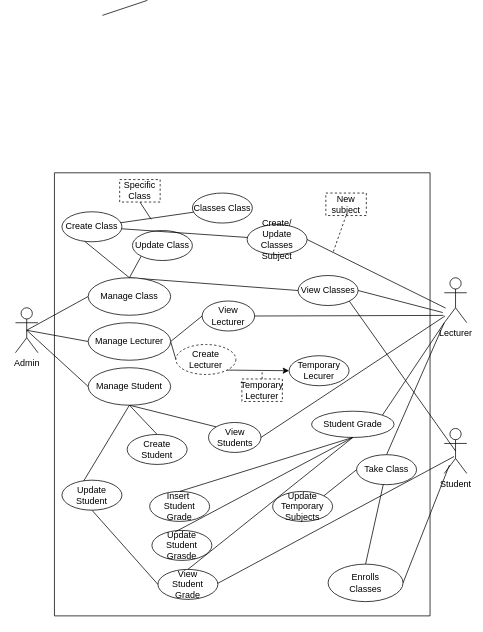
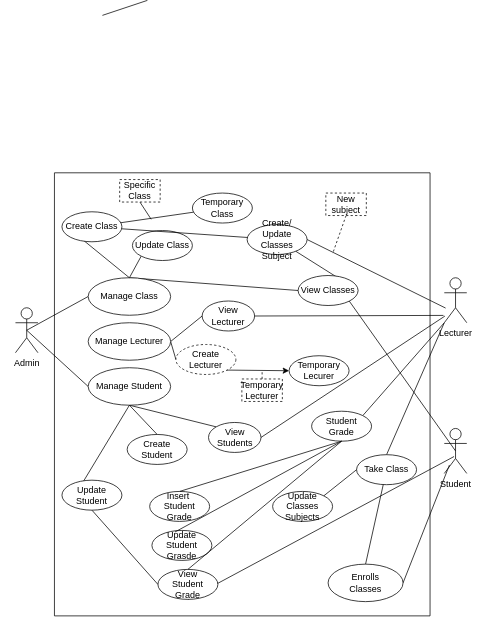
(222, 208) -> (222, 208)
(400, 302) -> (315, 264)
(60, 337) -> none
(353, 425) -> (342, 426)
(303, 507) -> (303, 507)
